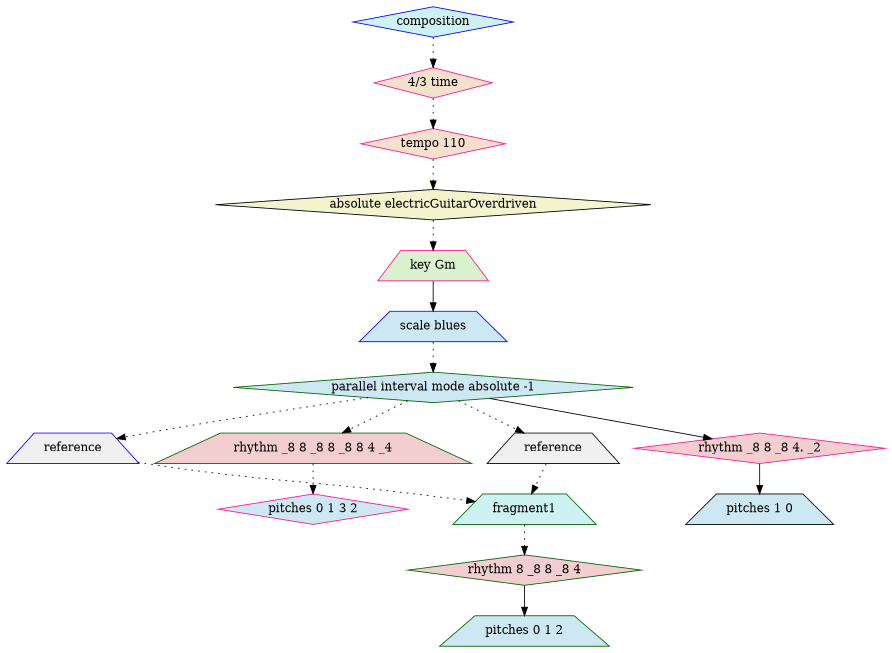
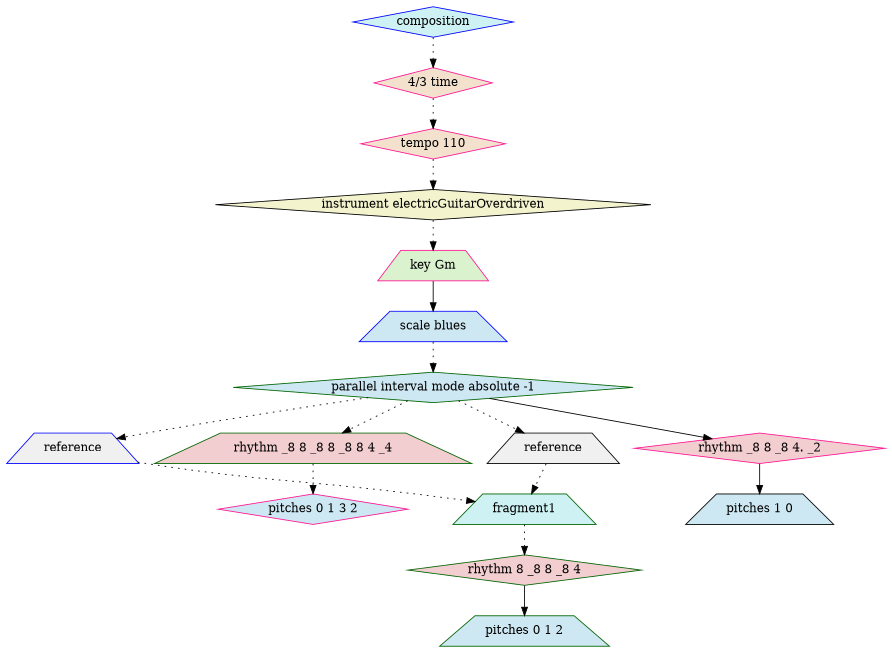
(433, 205) -> (433, 205)
